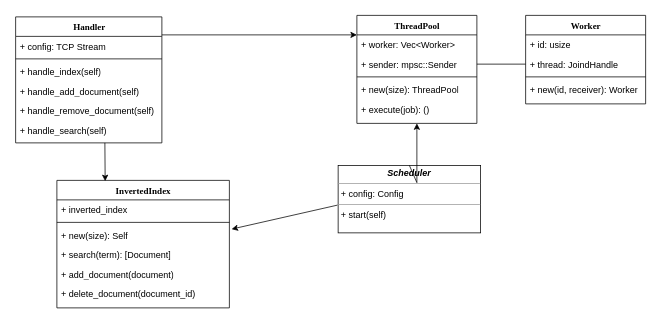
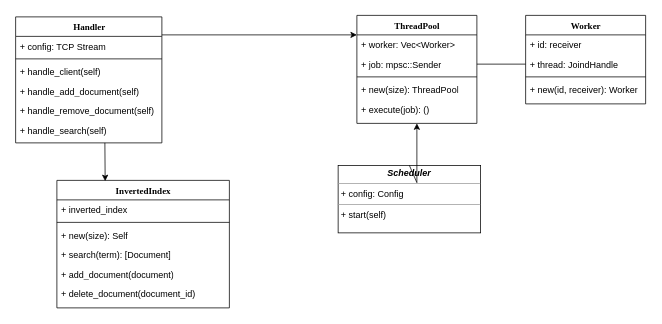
(552, 46) -> (559, 46)
(411, 65) -> (403, 65)
(66, 73) -> (67, 73)
(287, 216) -> none
